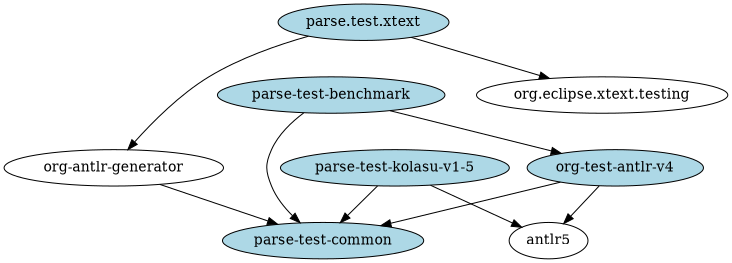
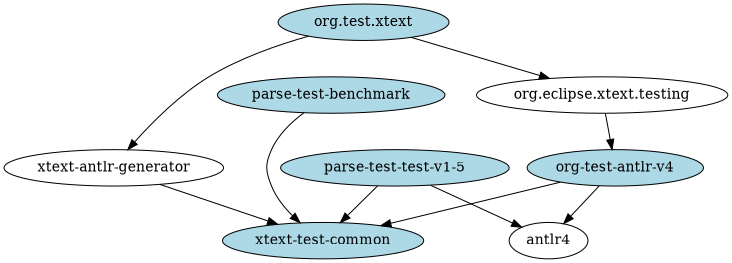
(364, 22) -> (364, 22)
(471, 131) -> (608, 126)
(114, 168) -> (114, 168)
(395, 168) -> (395, 168)
(323, 241) -> (323, 241)
(549, 241) -> (549, 241)
